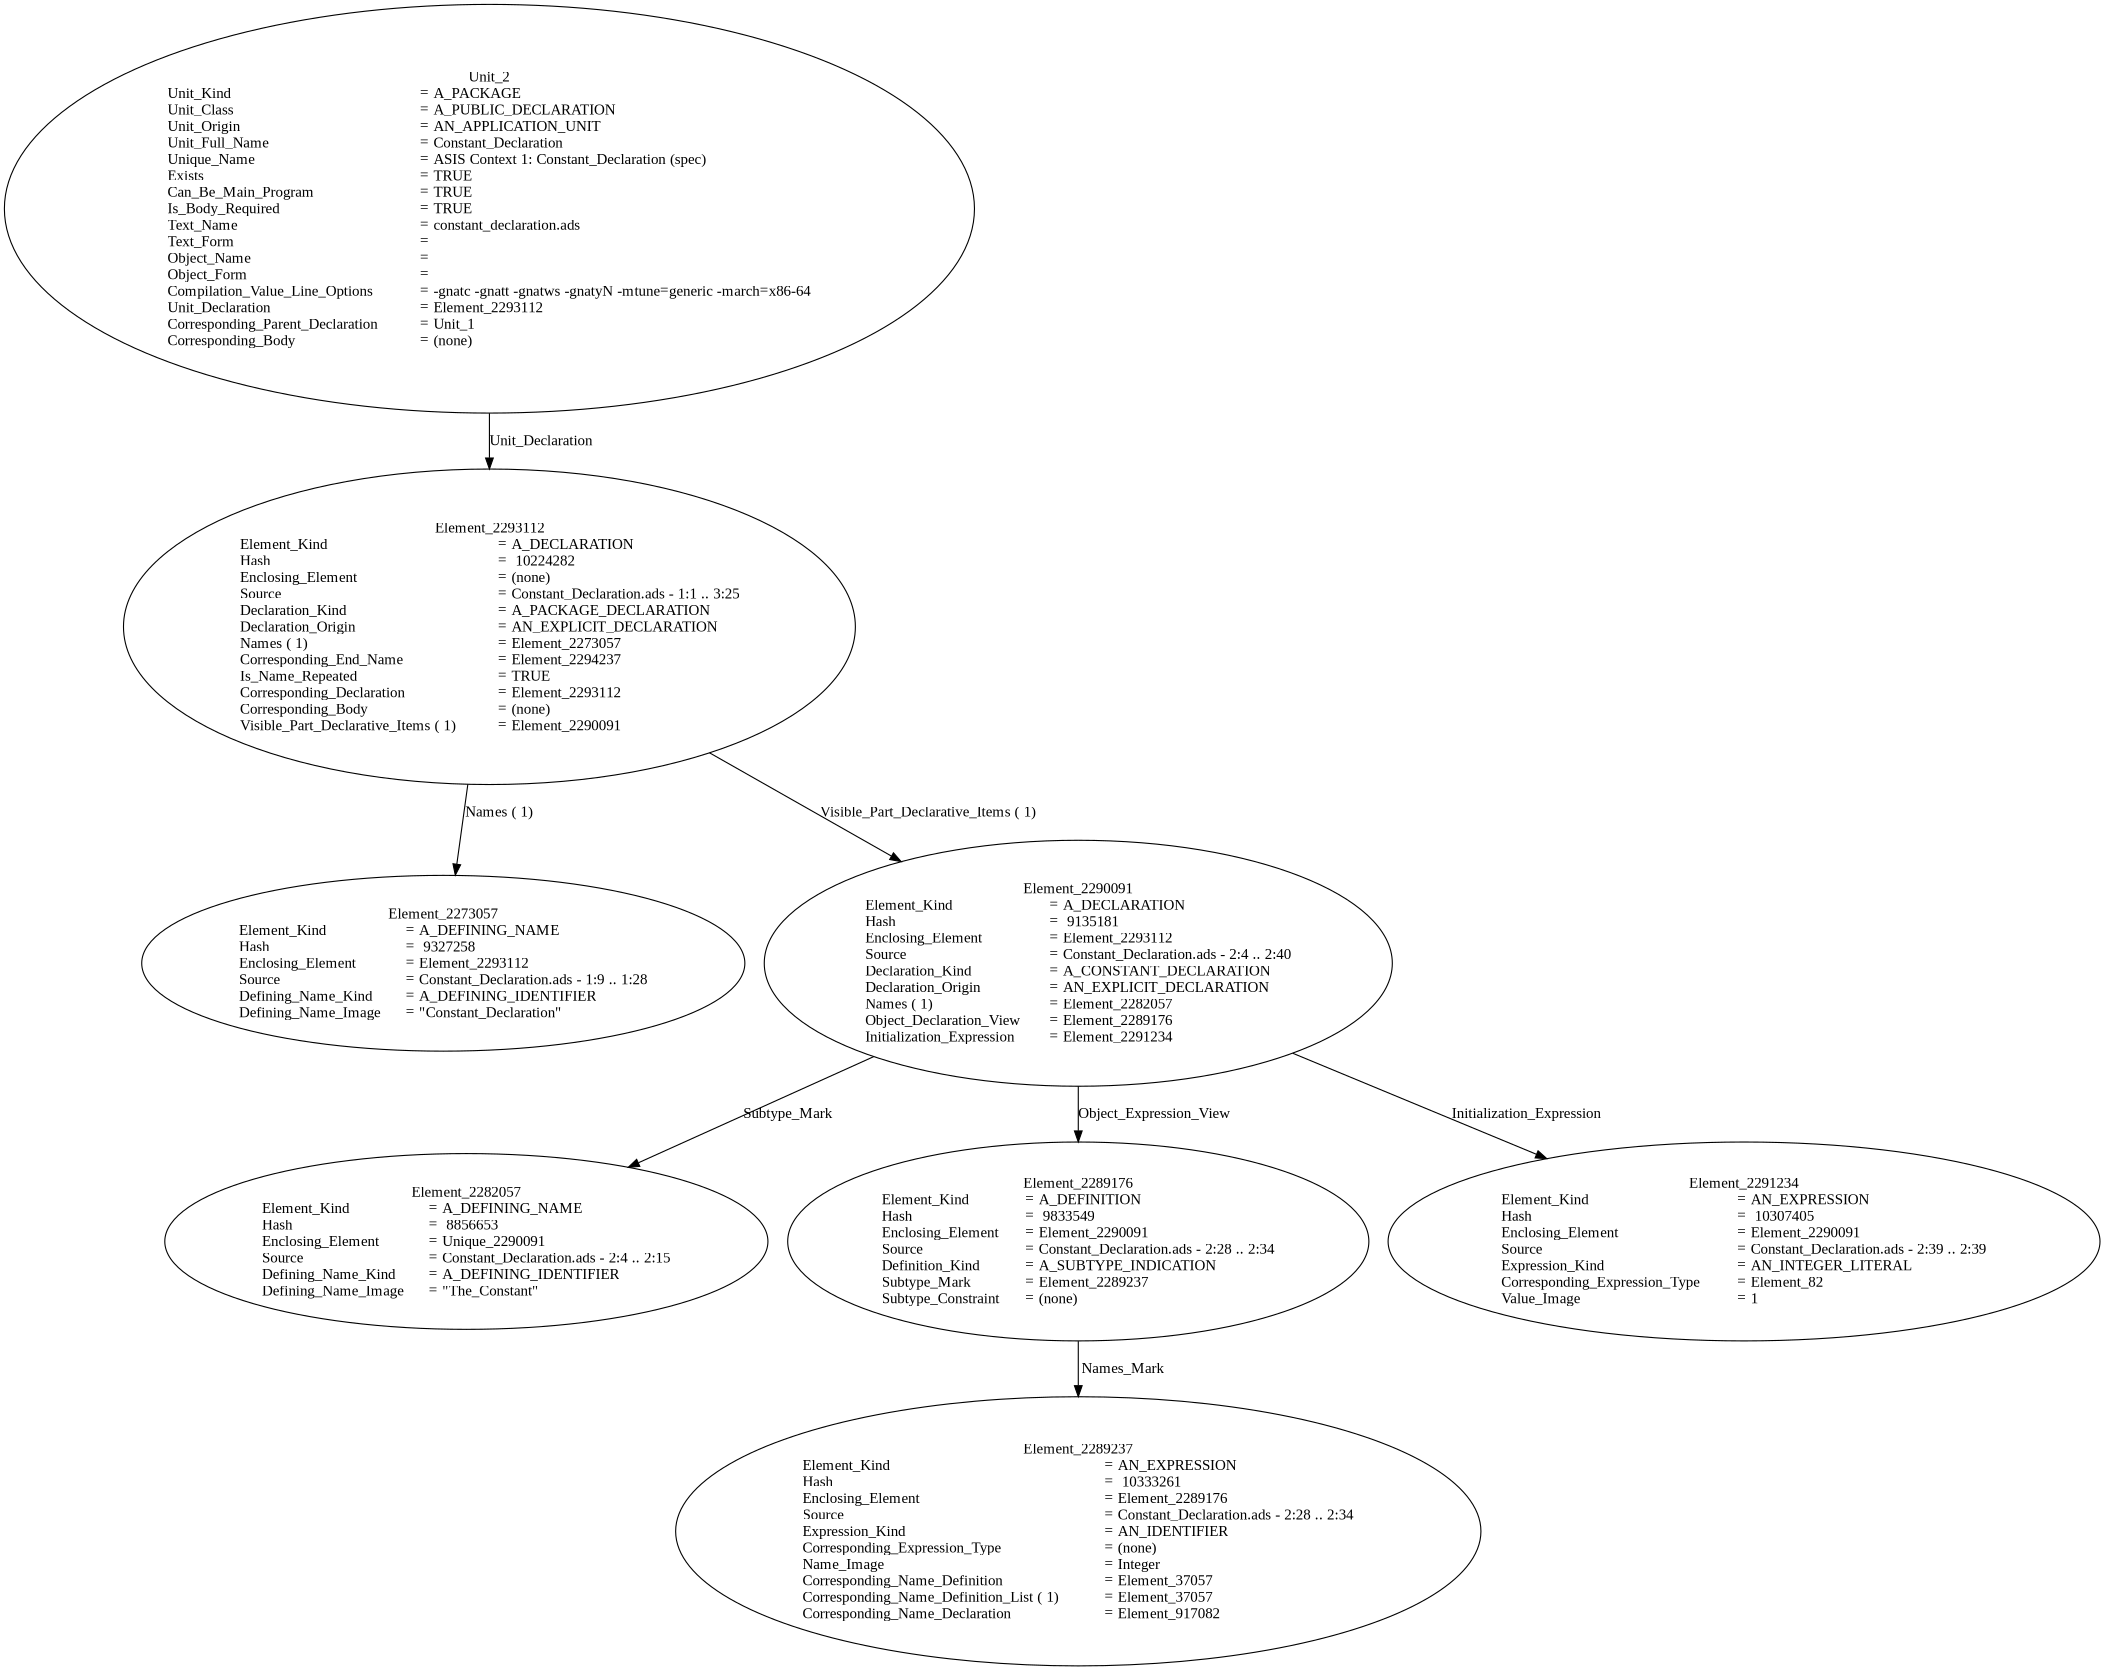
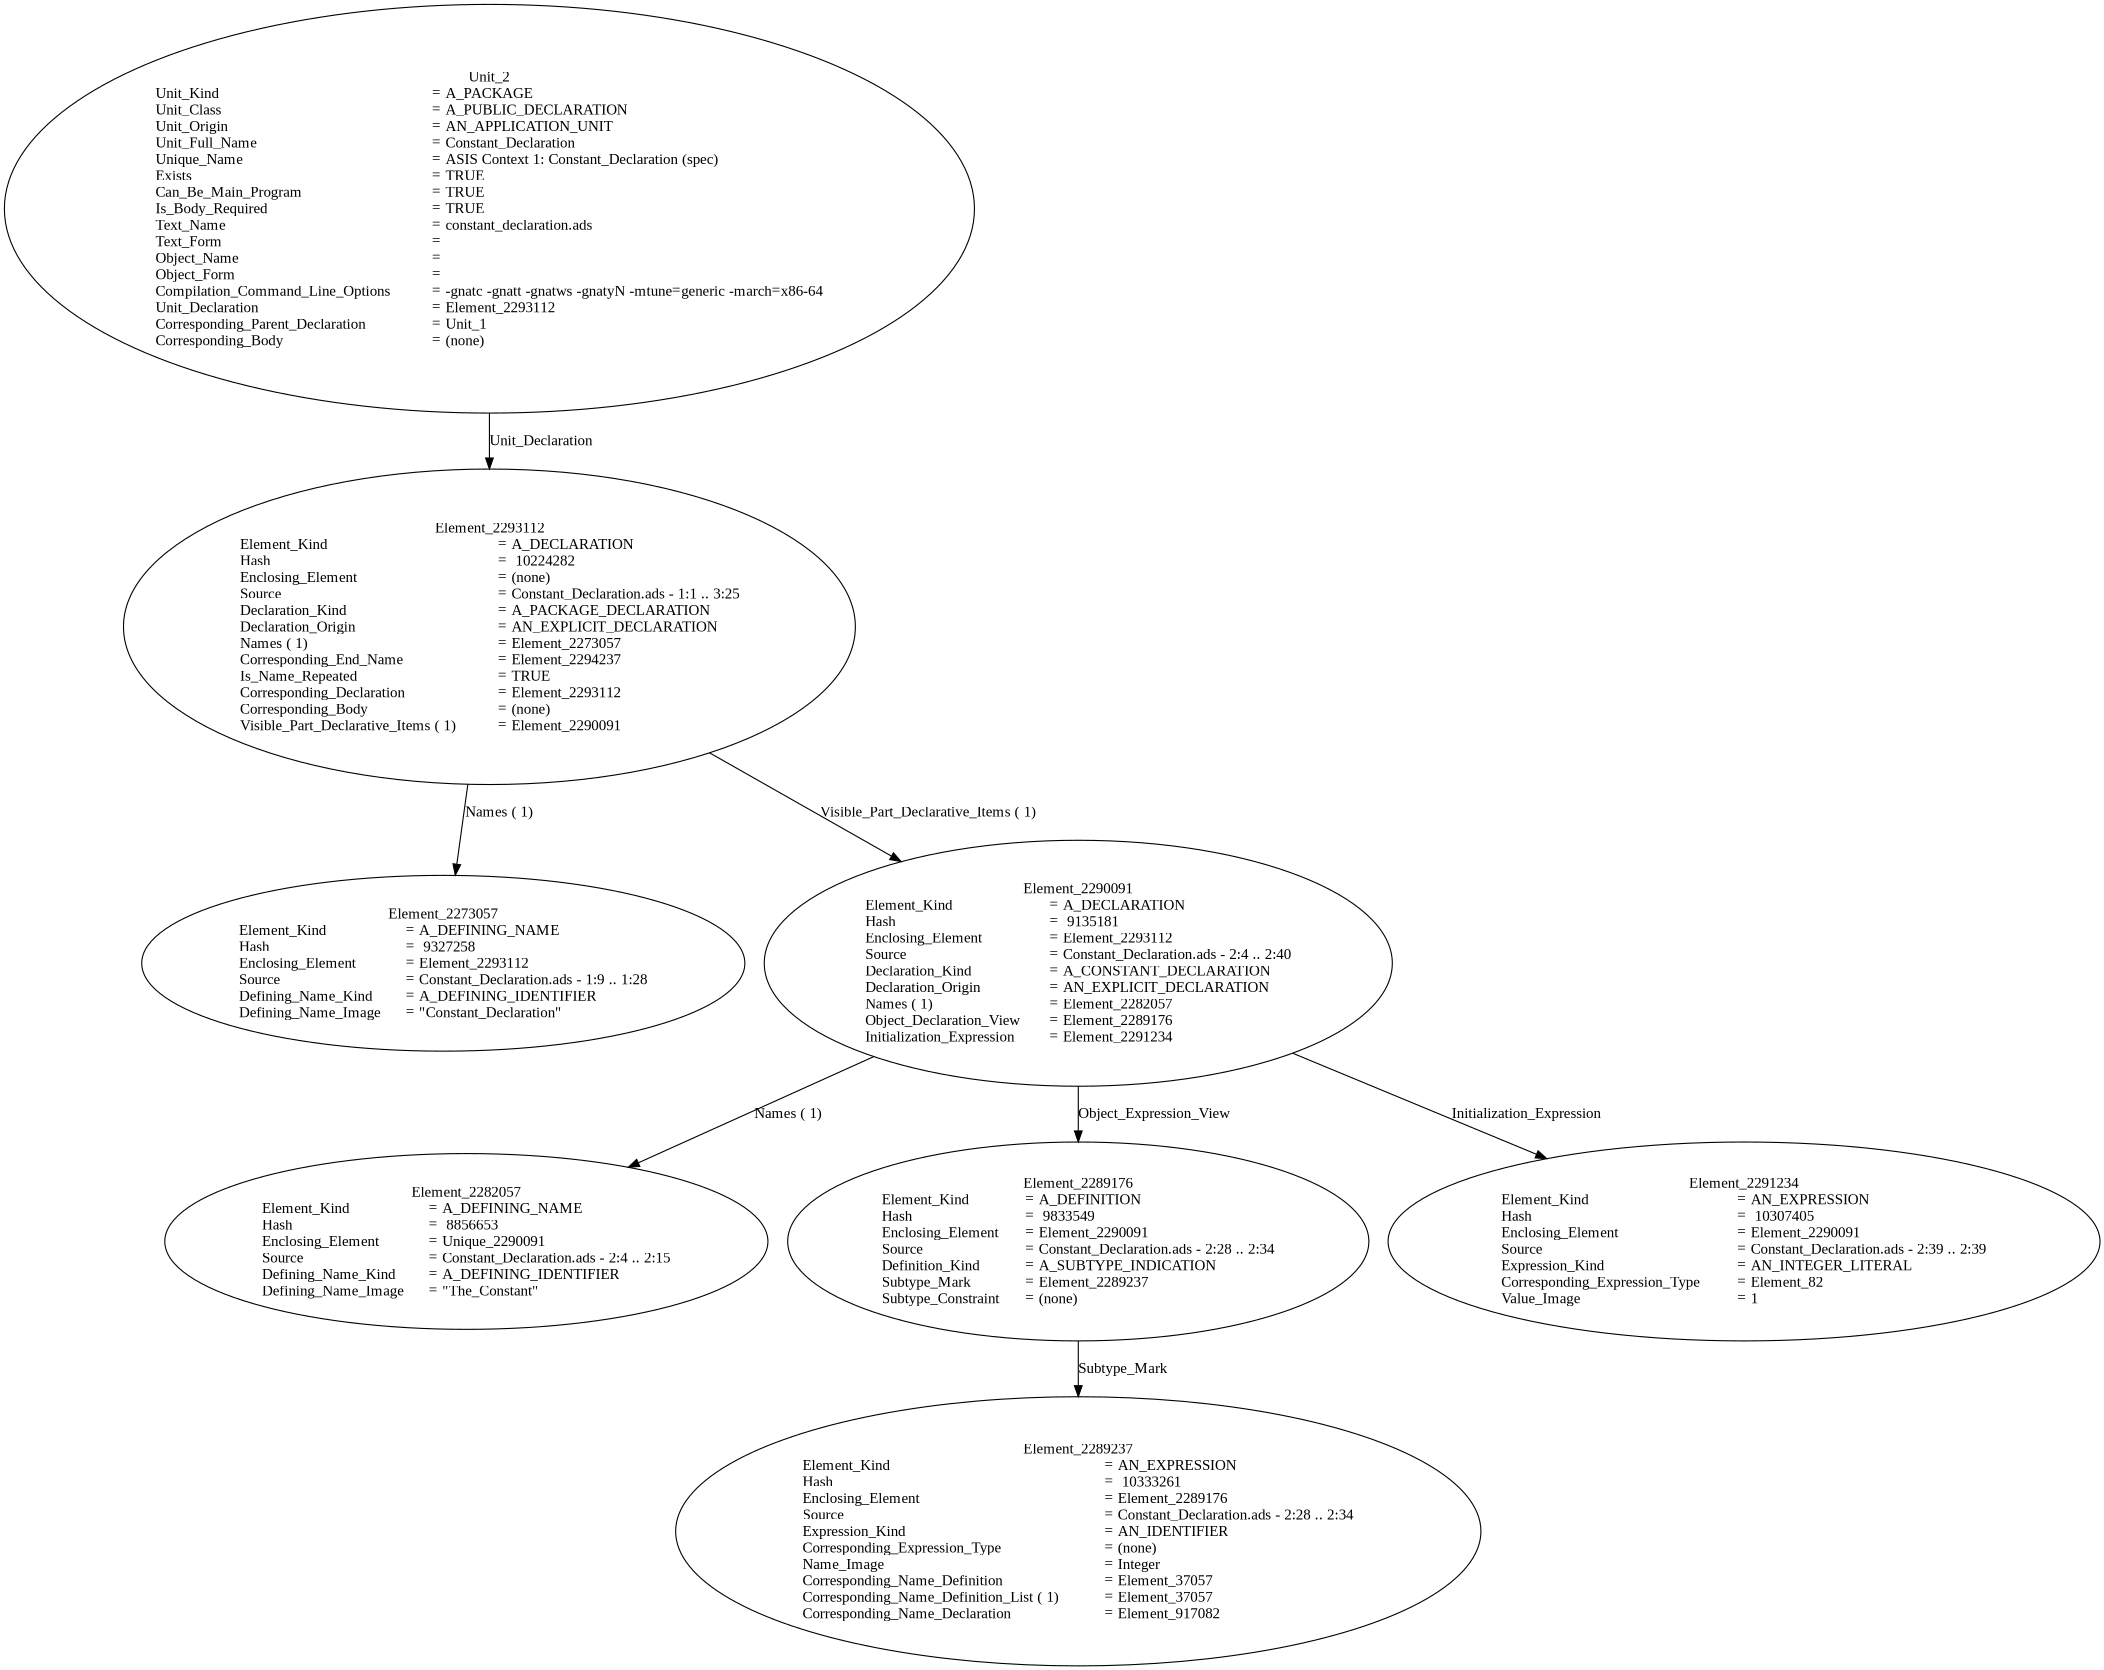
(289, 291) -> (292, 291)
(788, 1114) -> (788, 1114)
(1123, 1369) -> (1123, 1369)
